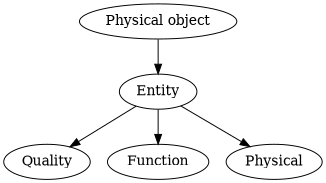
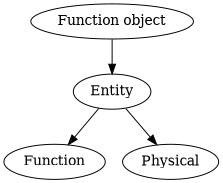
(158, 21) -> (112, 21)
(47, 162) -> none
